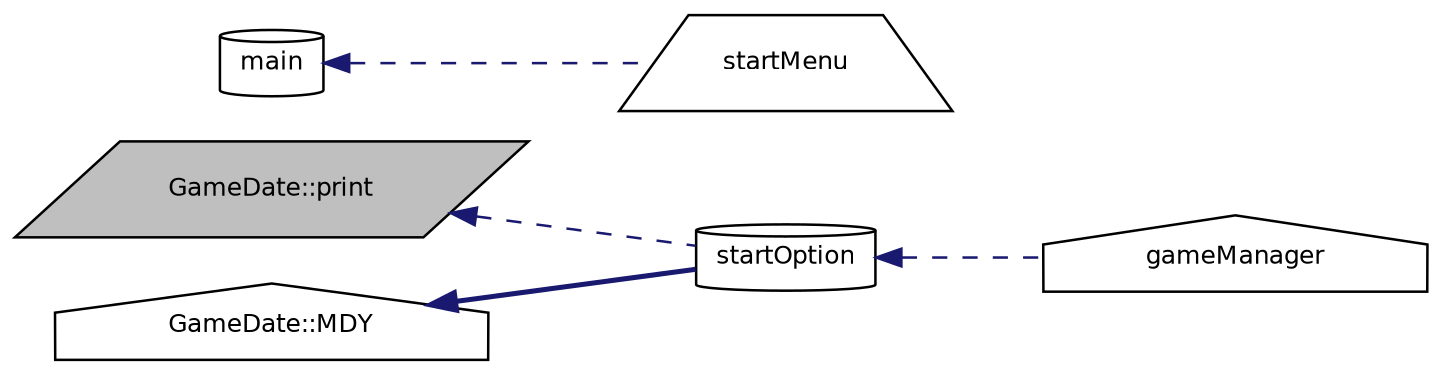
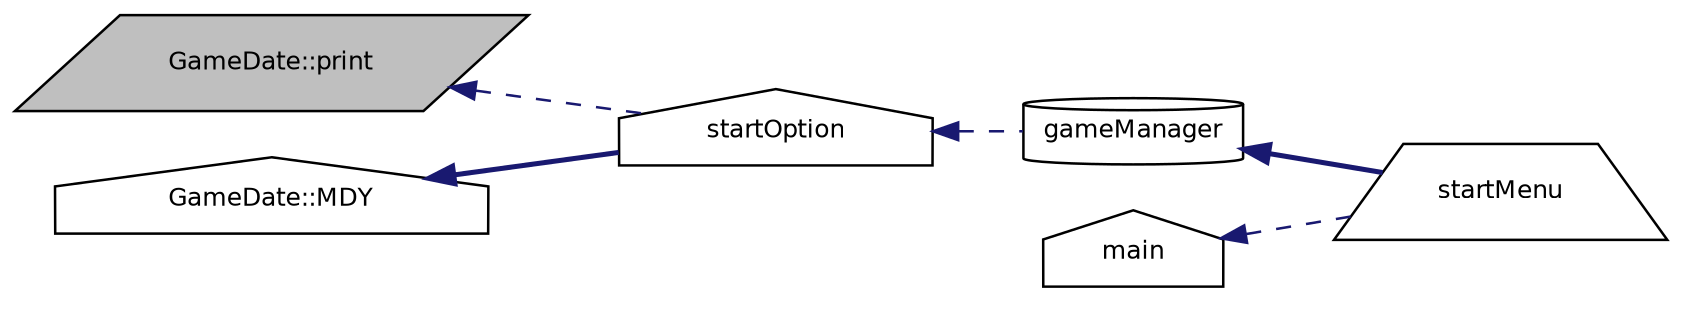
(272, 63) -> (1133, 253)
none -> (1326, 163)
(786, 258) -> (776, 131)
(1235, 258) -> (1133, 131)
